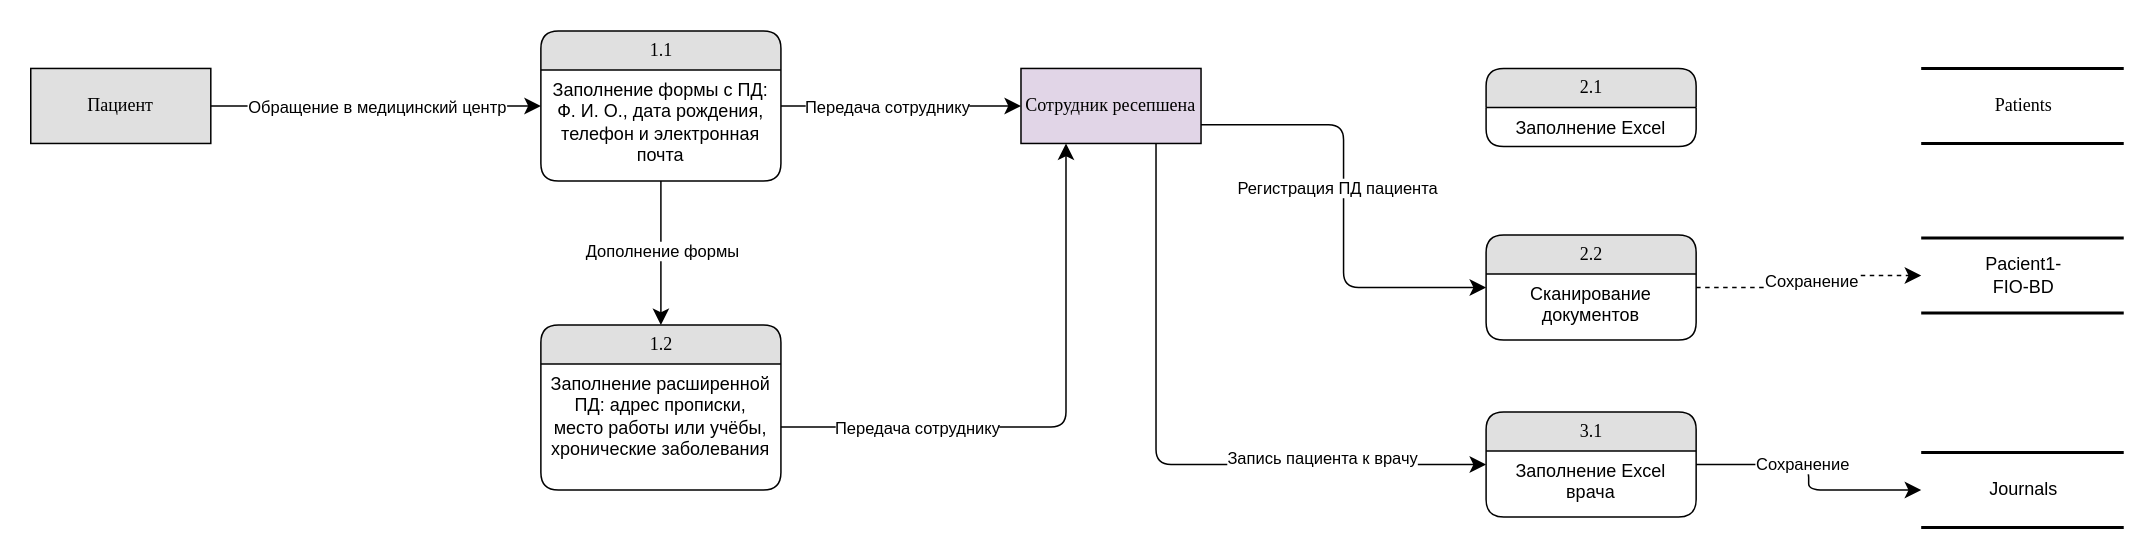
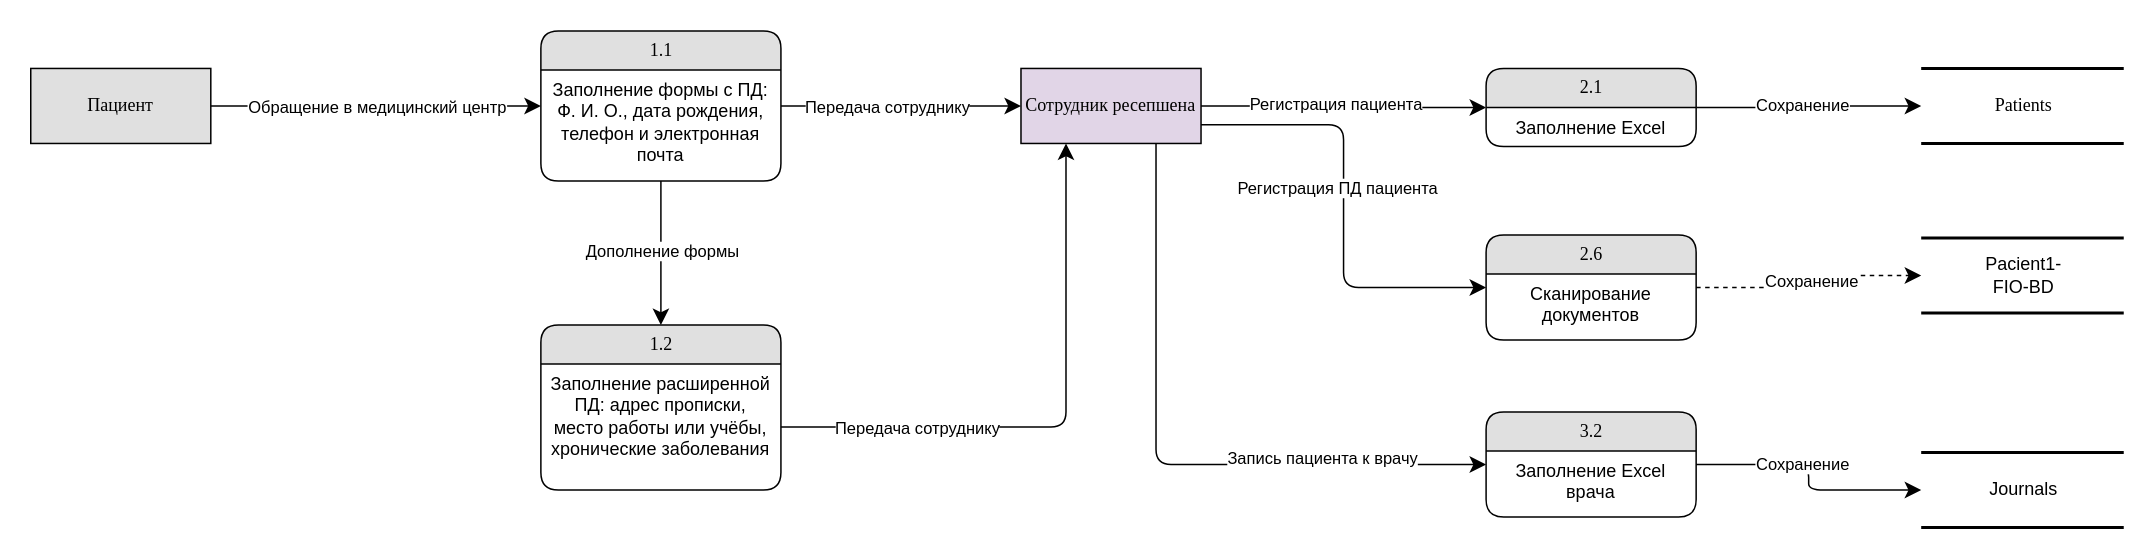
none -> (1338, 106)
none -> (1803, 107)
(1592, 254) -> (1592, 254)
(1592, 431) -> (1592, 431)
